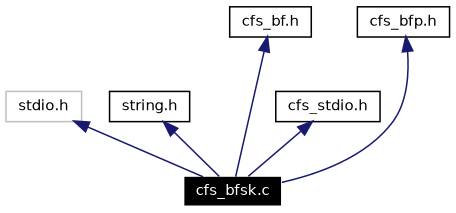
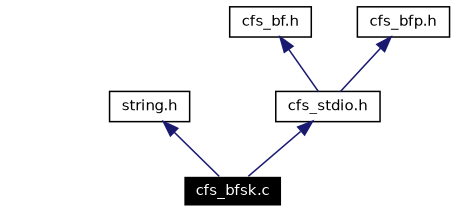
(44, 107) -> none
(250, 114) -> (304, 71)
(373, 142) -> (360, 70)
